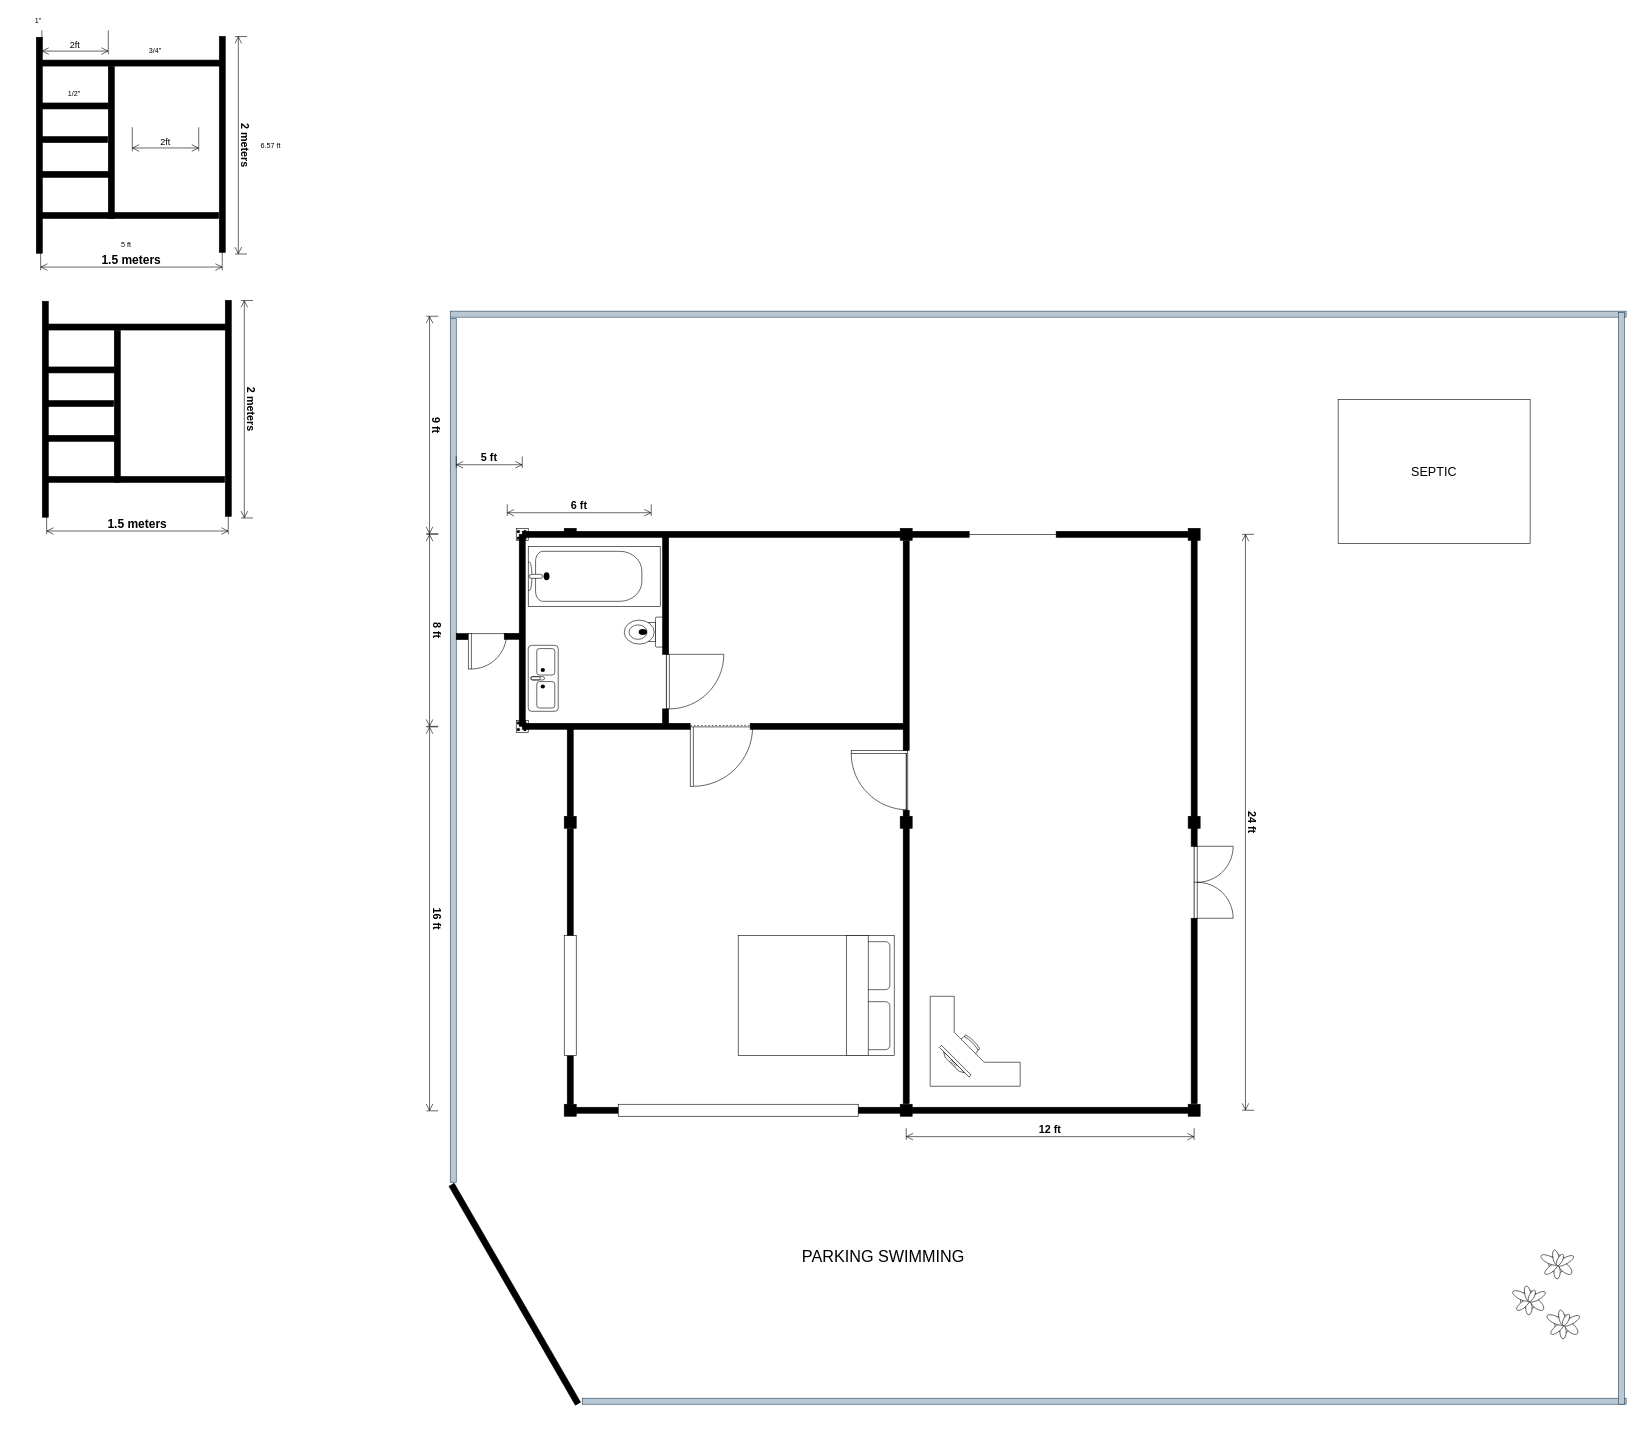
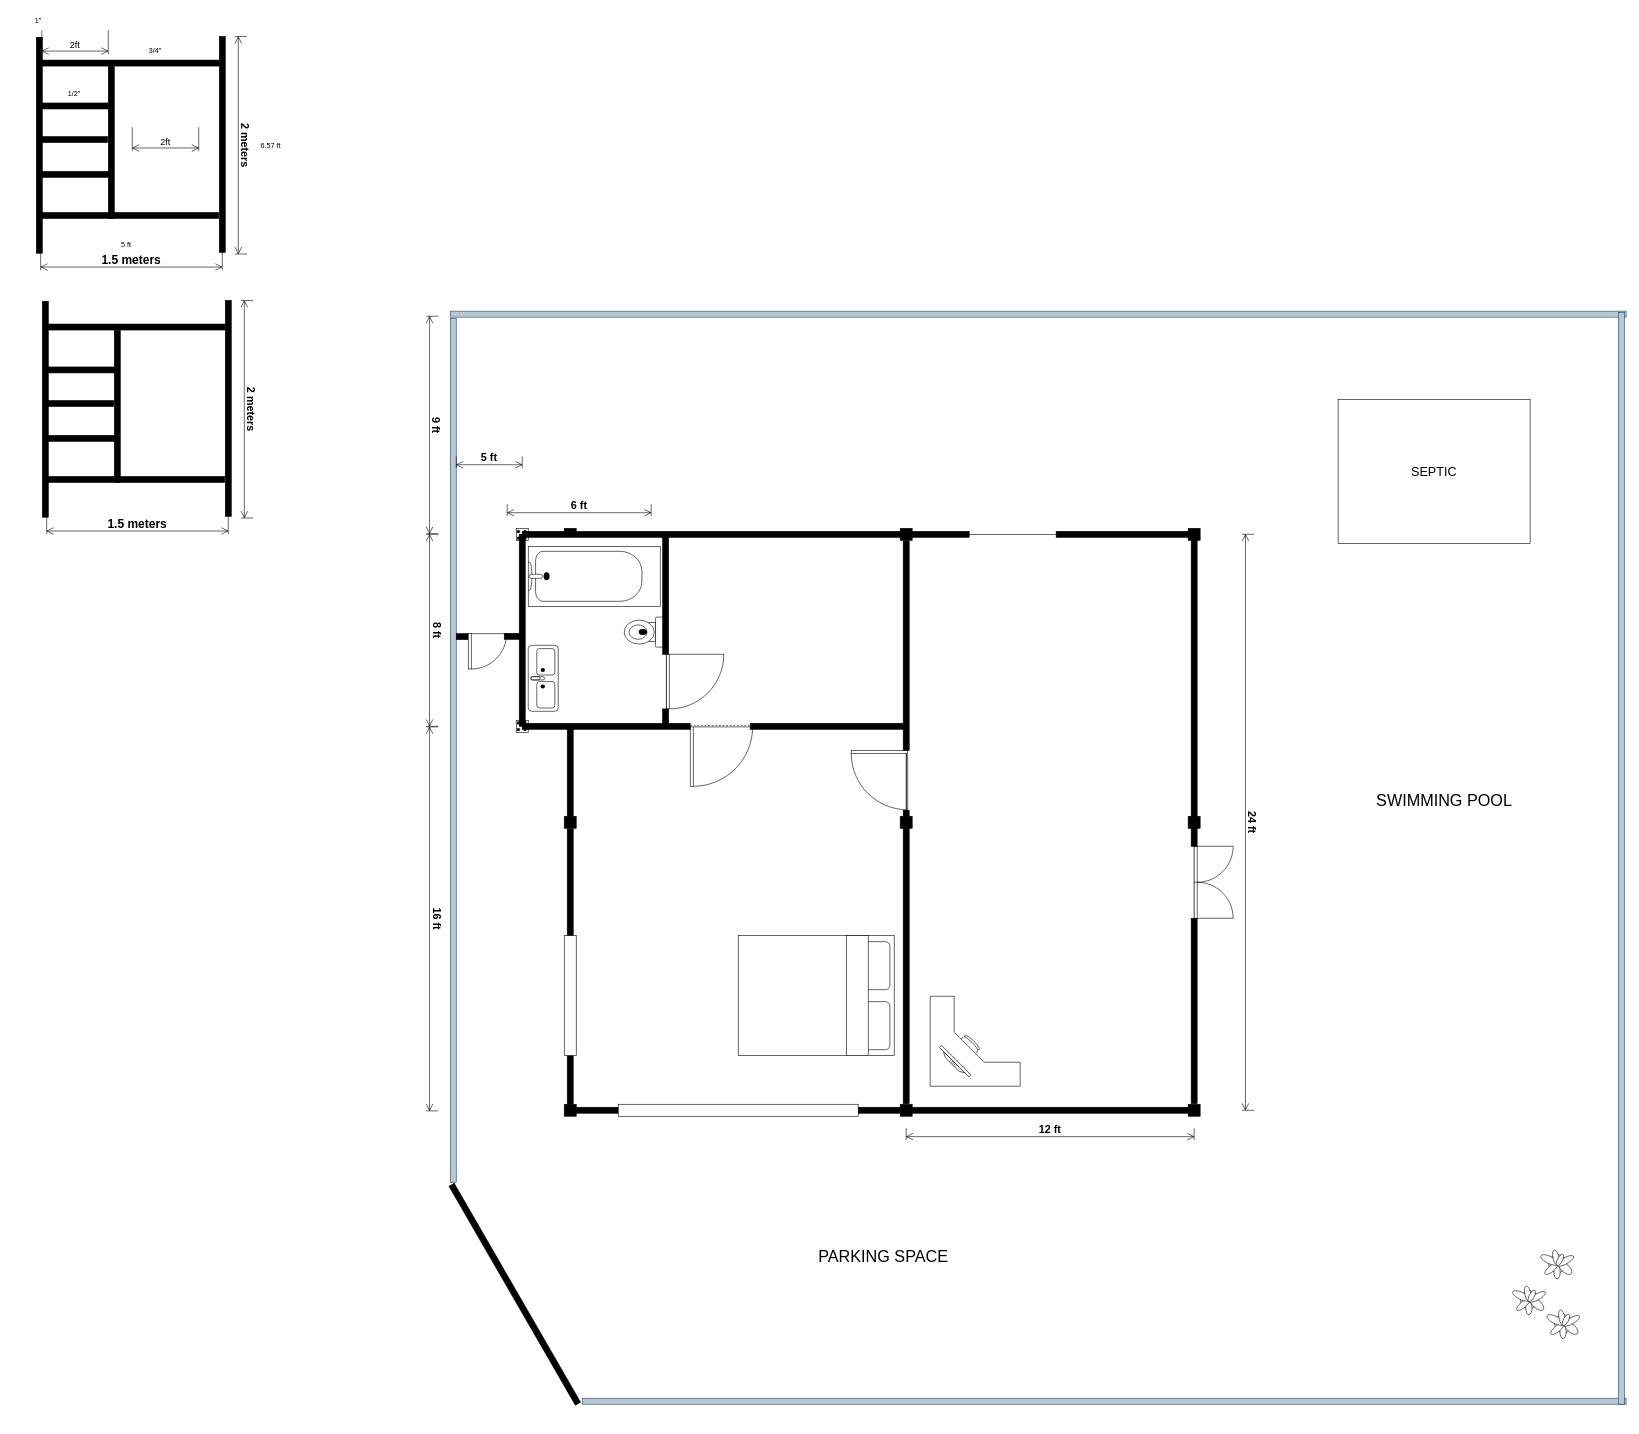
none -> (1445, 801)
(884, 1257) -> (884, 1257)
